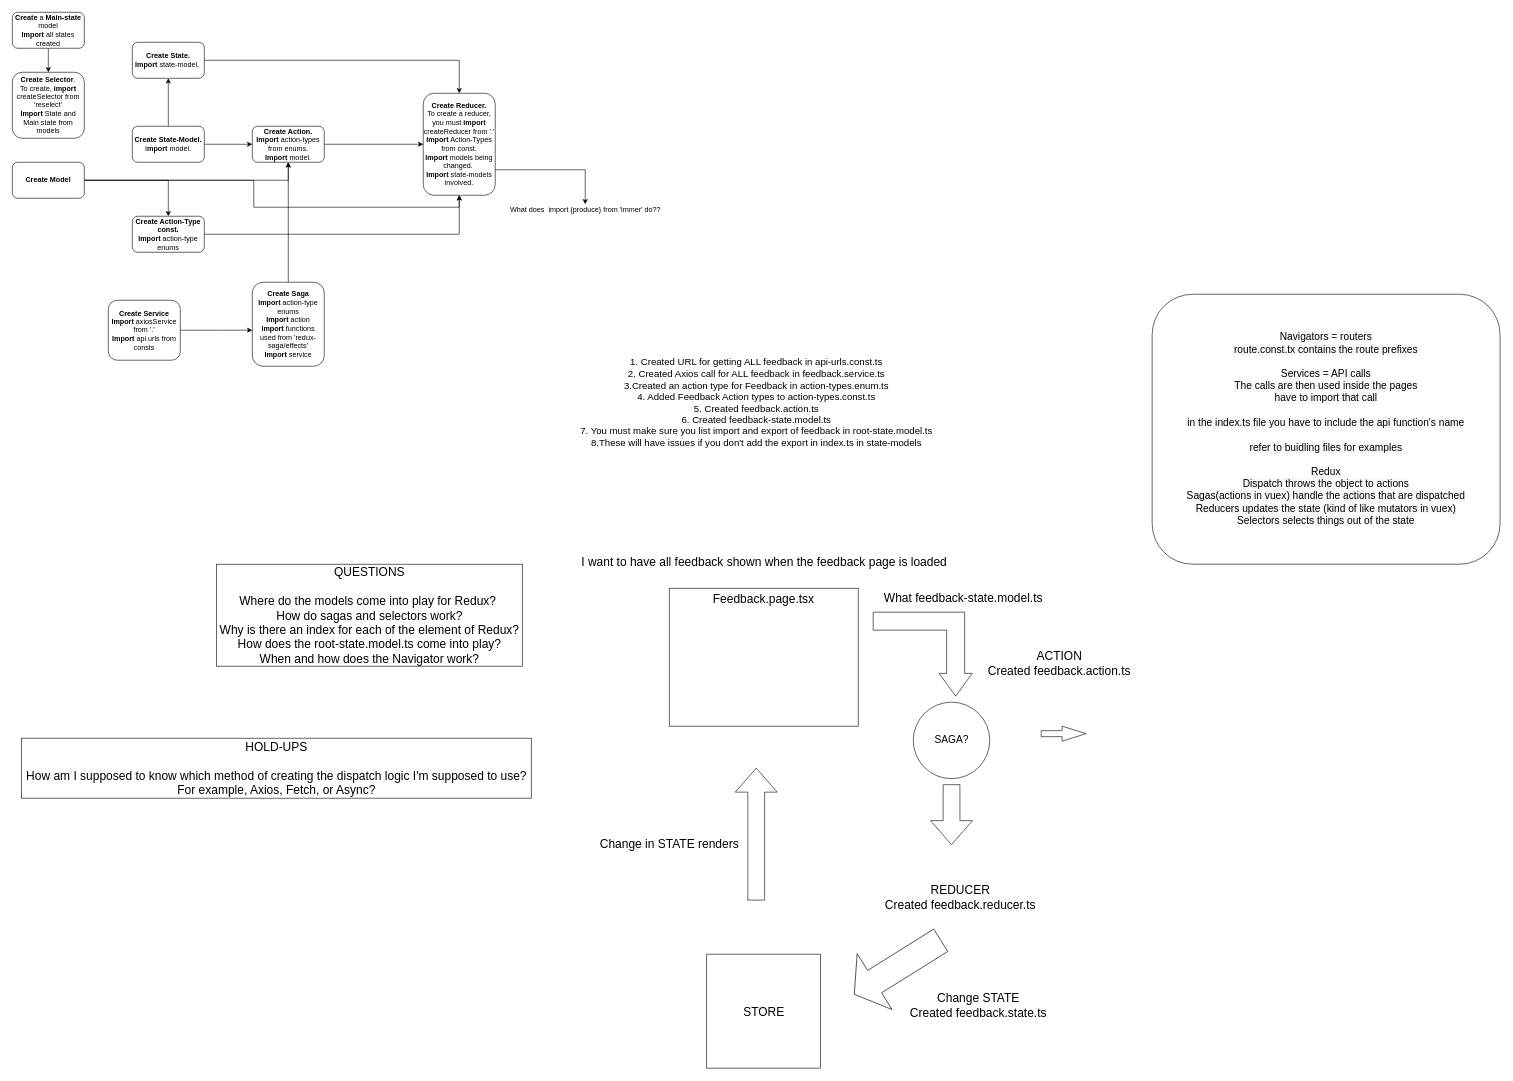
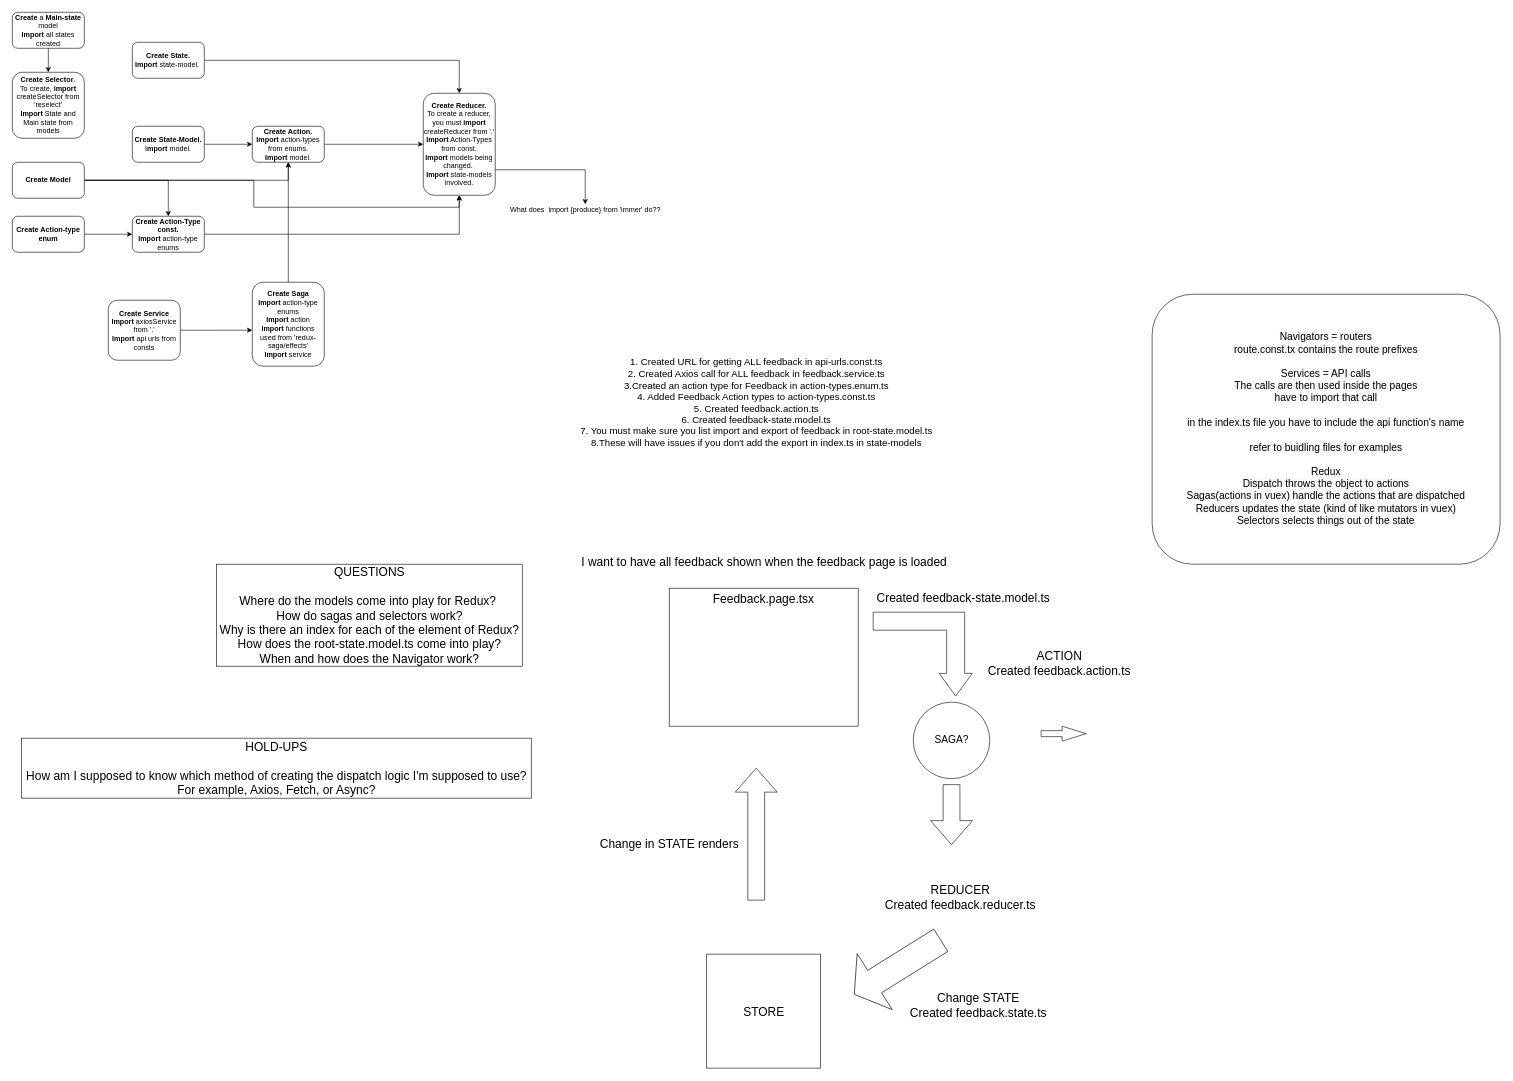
(168, 83) -> none
none -> (48, 234)
none -> (126, 234)
(964, 597) -> (964, 597)
